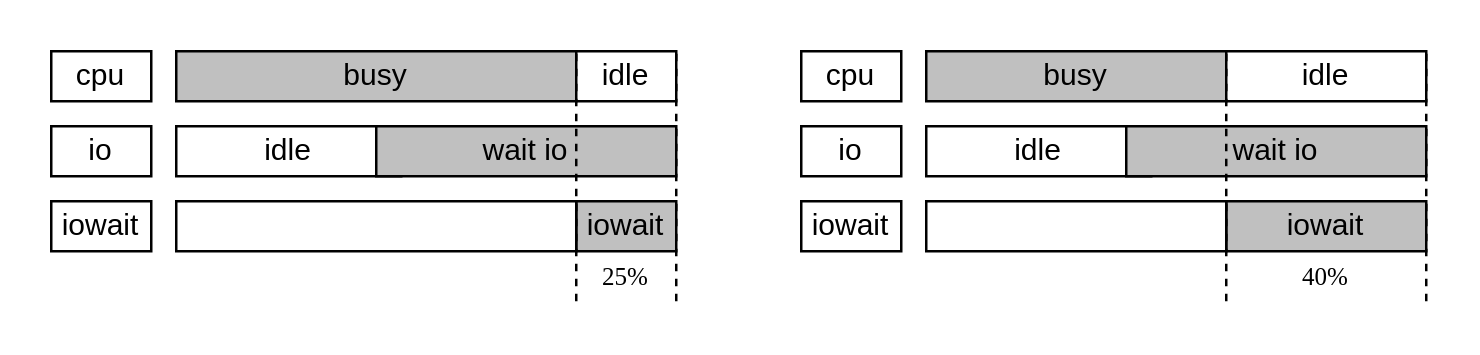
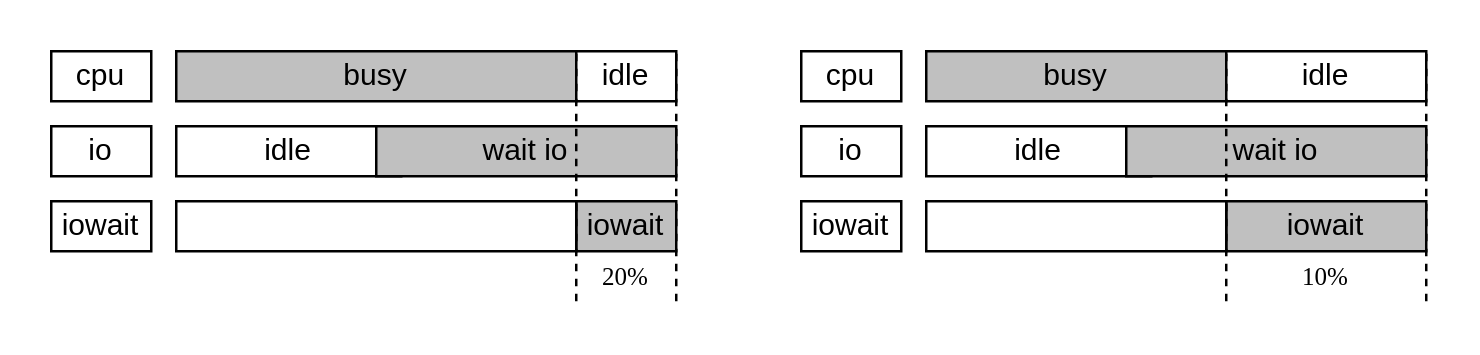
(626, 276) -> (626, 276)
(1326, 276) -> (1326, 276)
